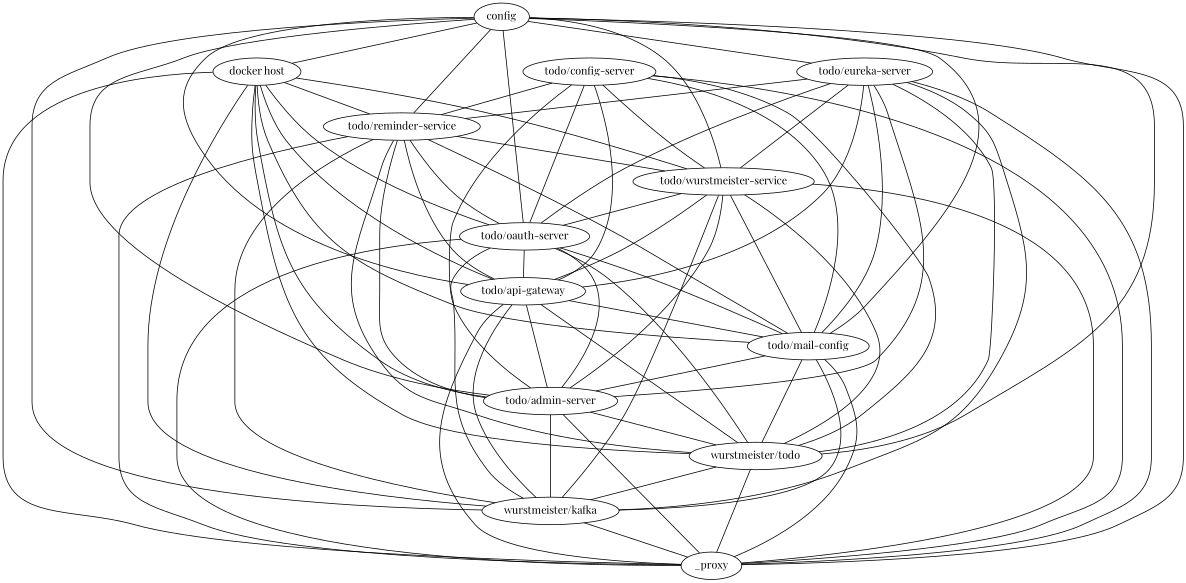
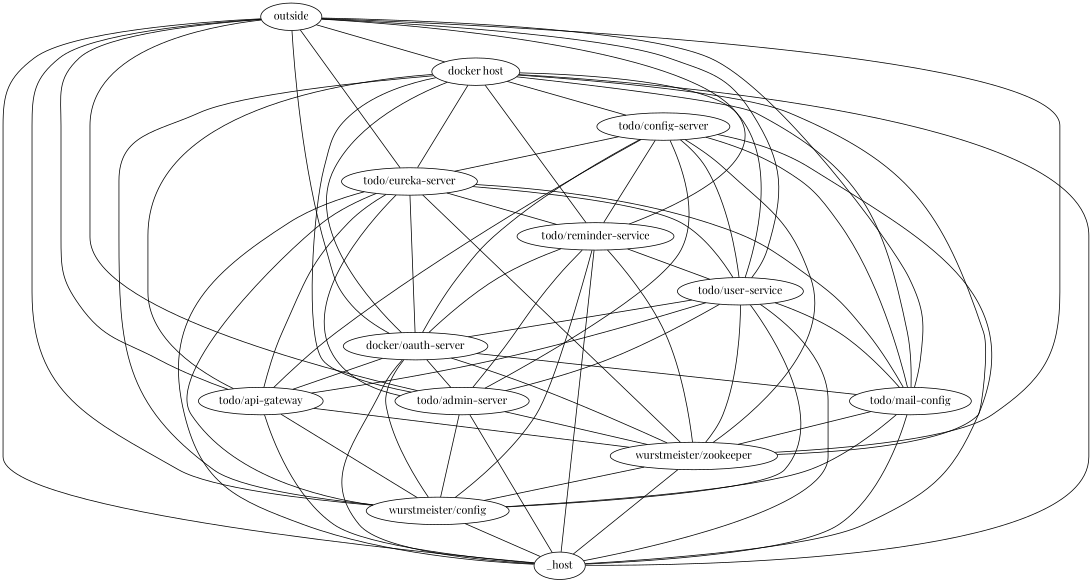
(502, 17) -> (291, 17)
none -> (567, 98)
none -> (443, 126)
none -> (541, 153)
(724, 181) -> (740, 291)
(433, 221) -> none
(611, 231) -> none
(525, 236) -> (416, 346)
(676, 321) -> none
(537, 346) -> none
(680, 373) -> none
(756, 456) -> (694, 456)
(551, 511) -> (438, 511)
(711, 566) -> (560, 566)
